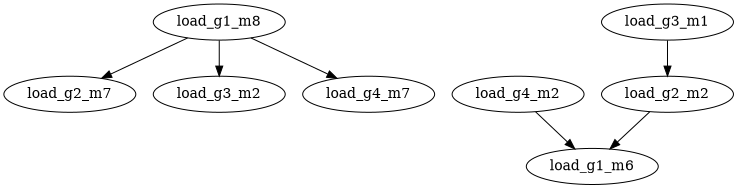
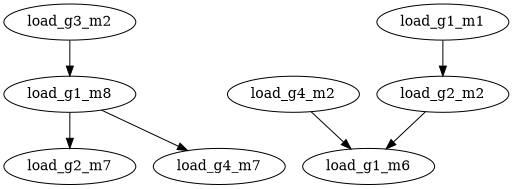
(667, 22) -> (443, 22)
(219, 53) -> (70, 53)
